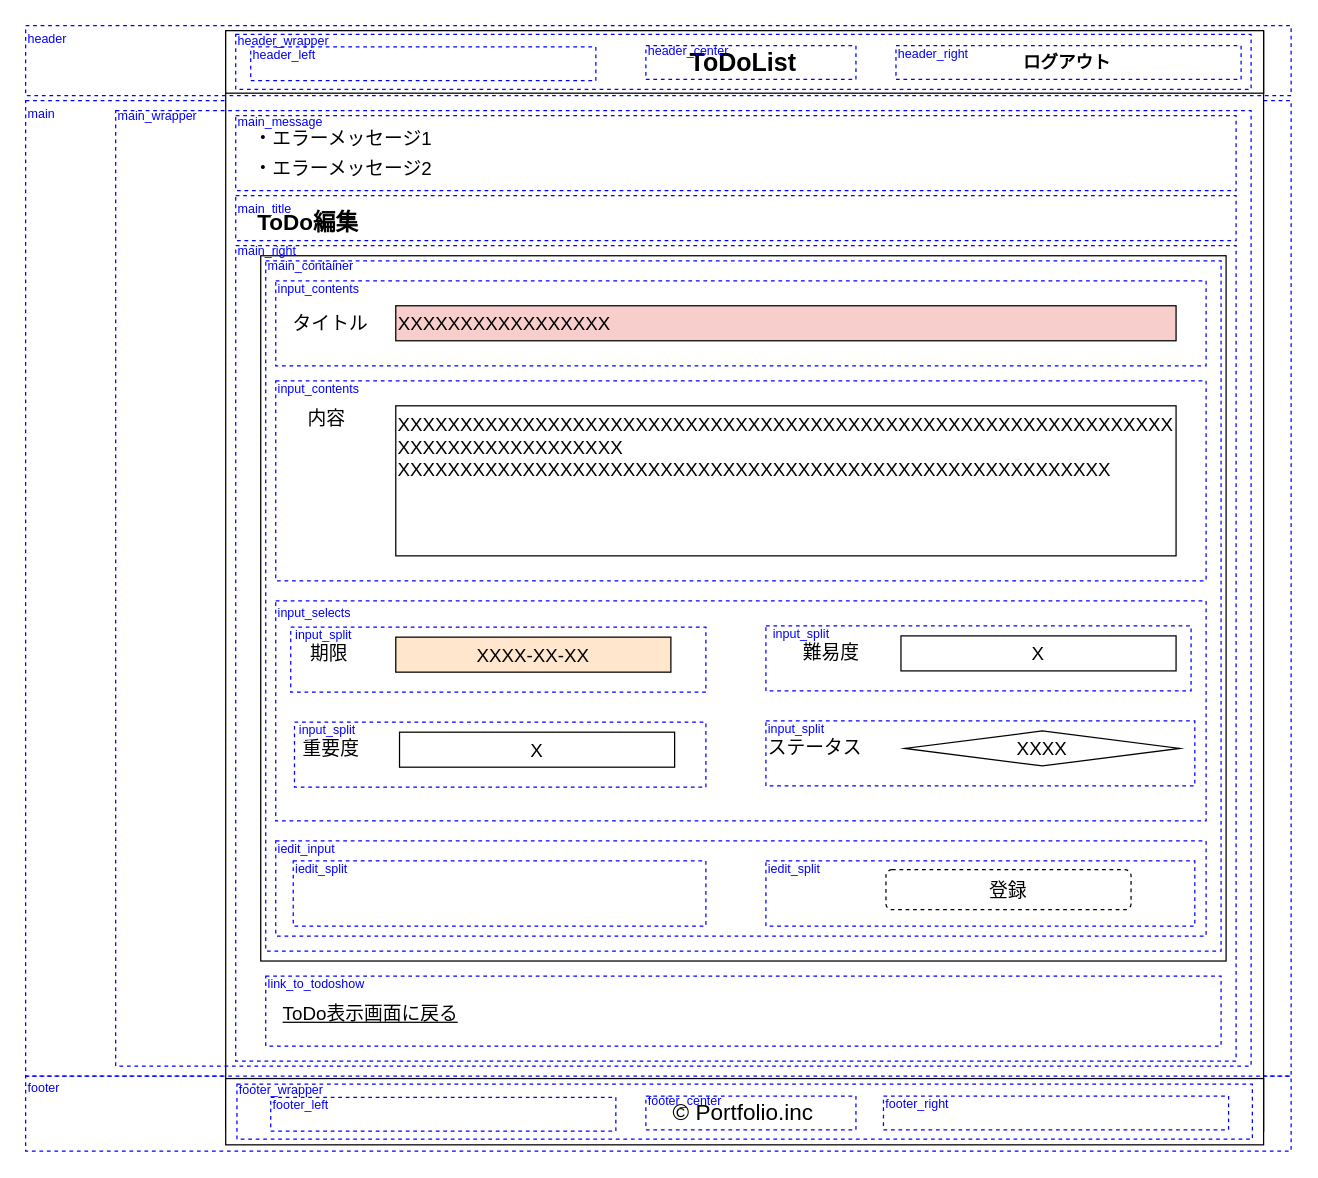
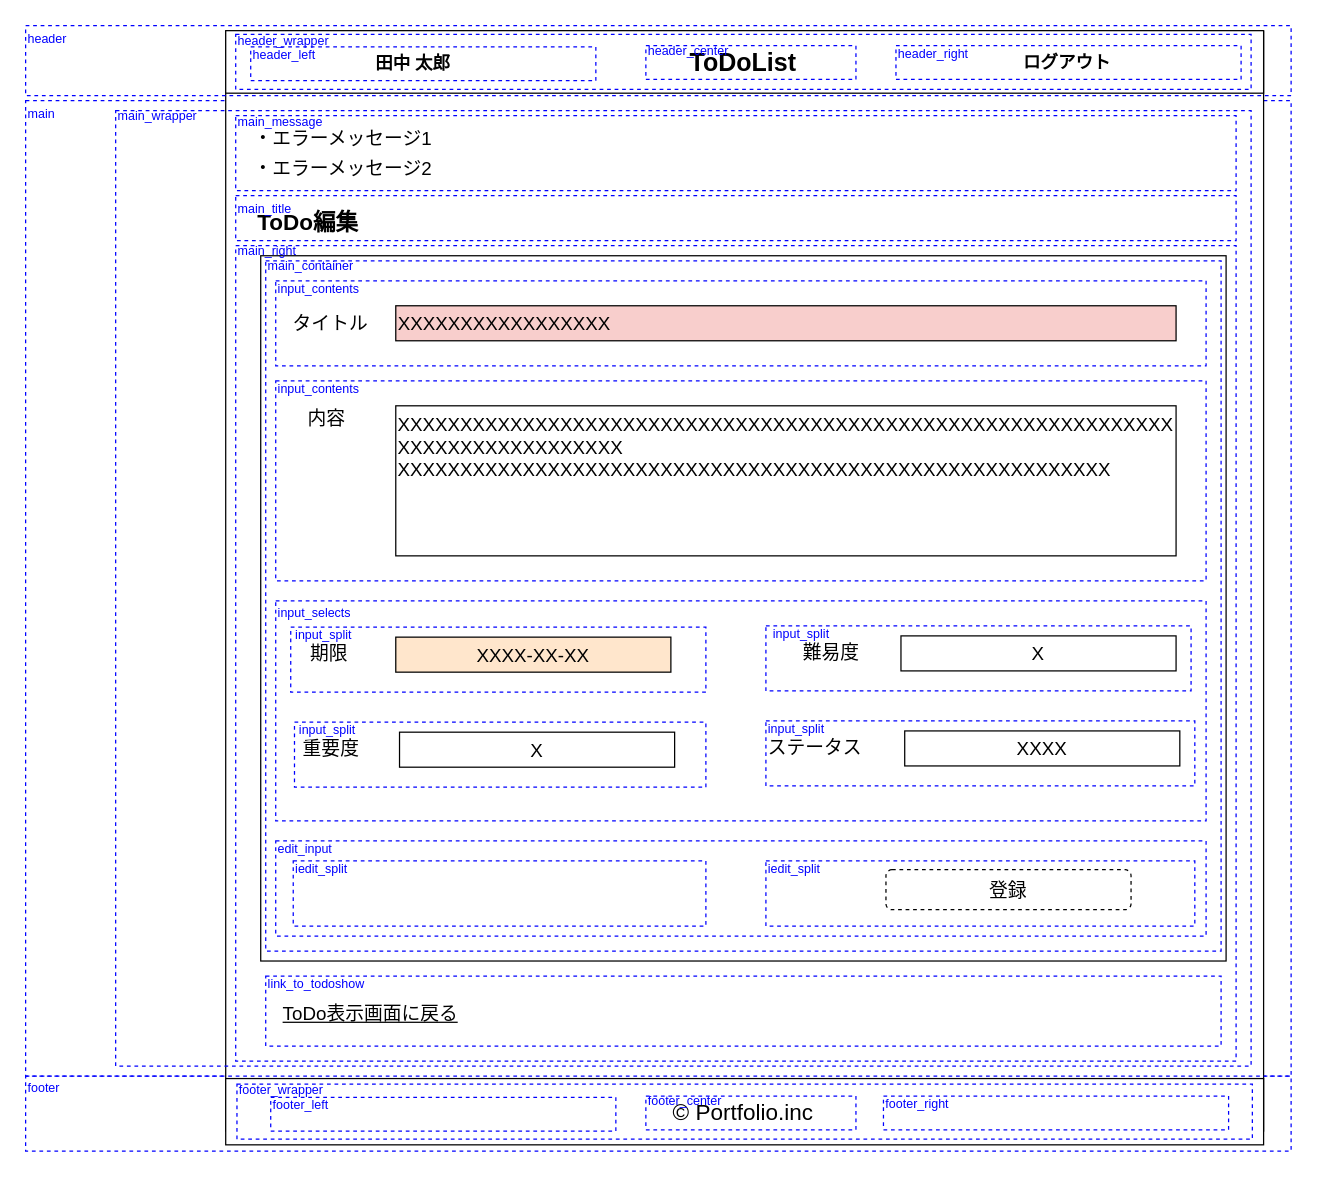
none -> (413, 63)
(1042, 748) -> (1042, 748)
(312, 848) -> (310, 848)
